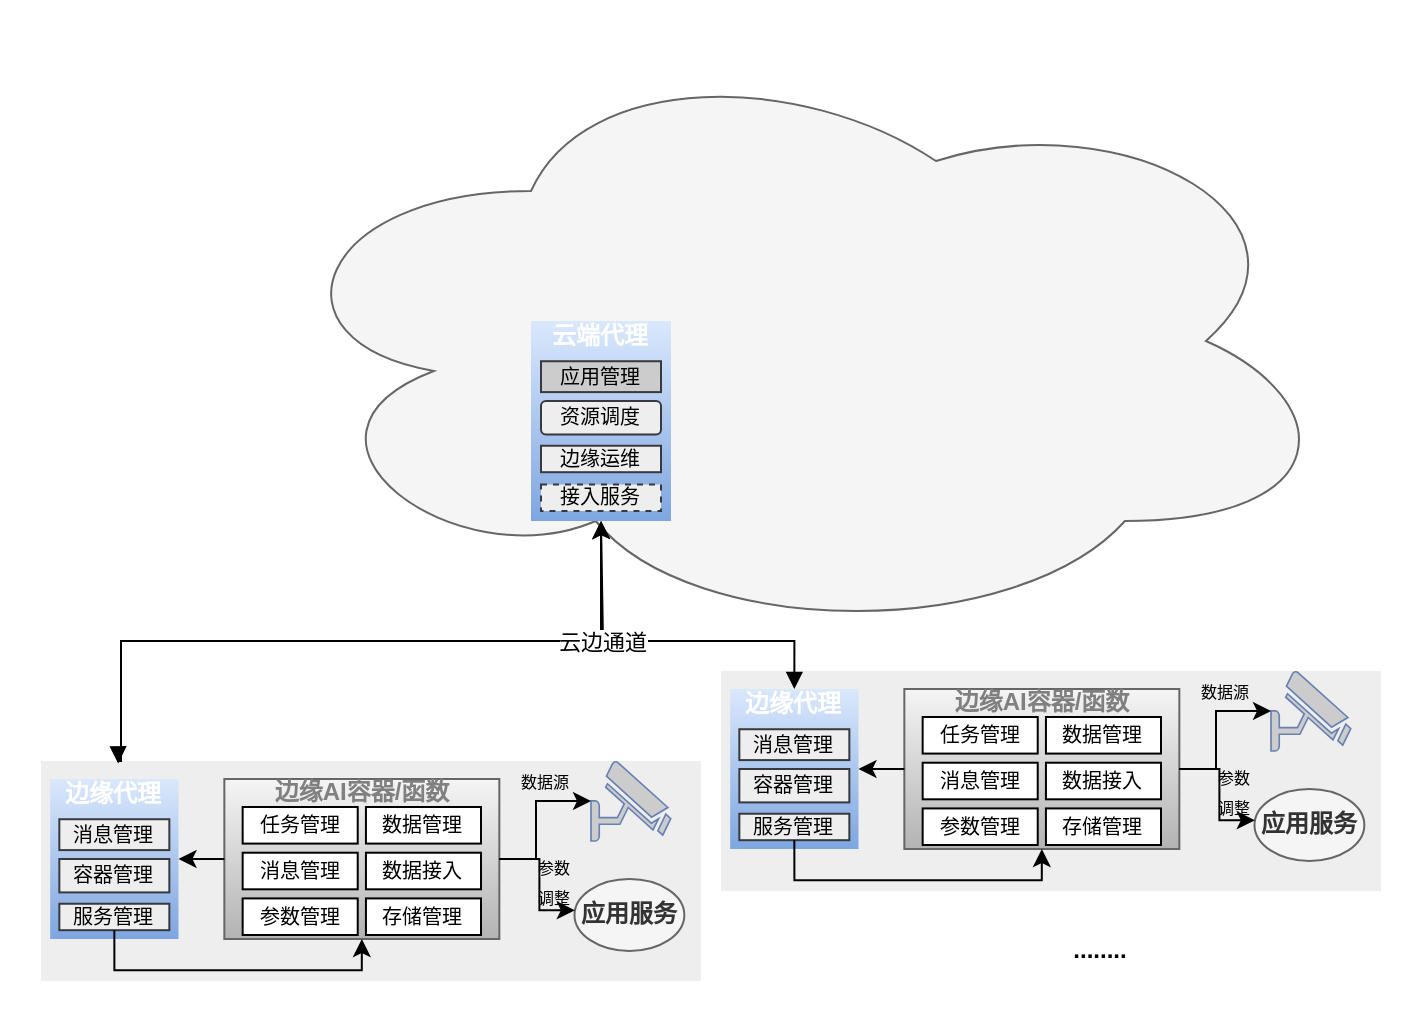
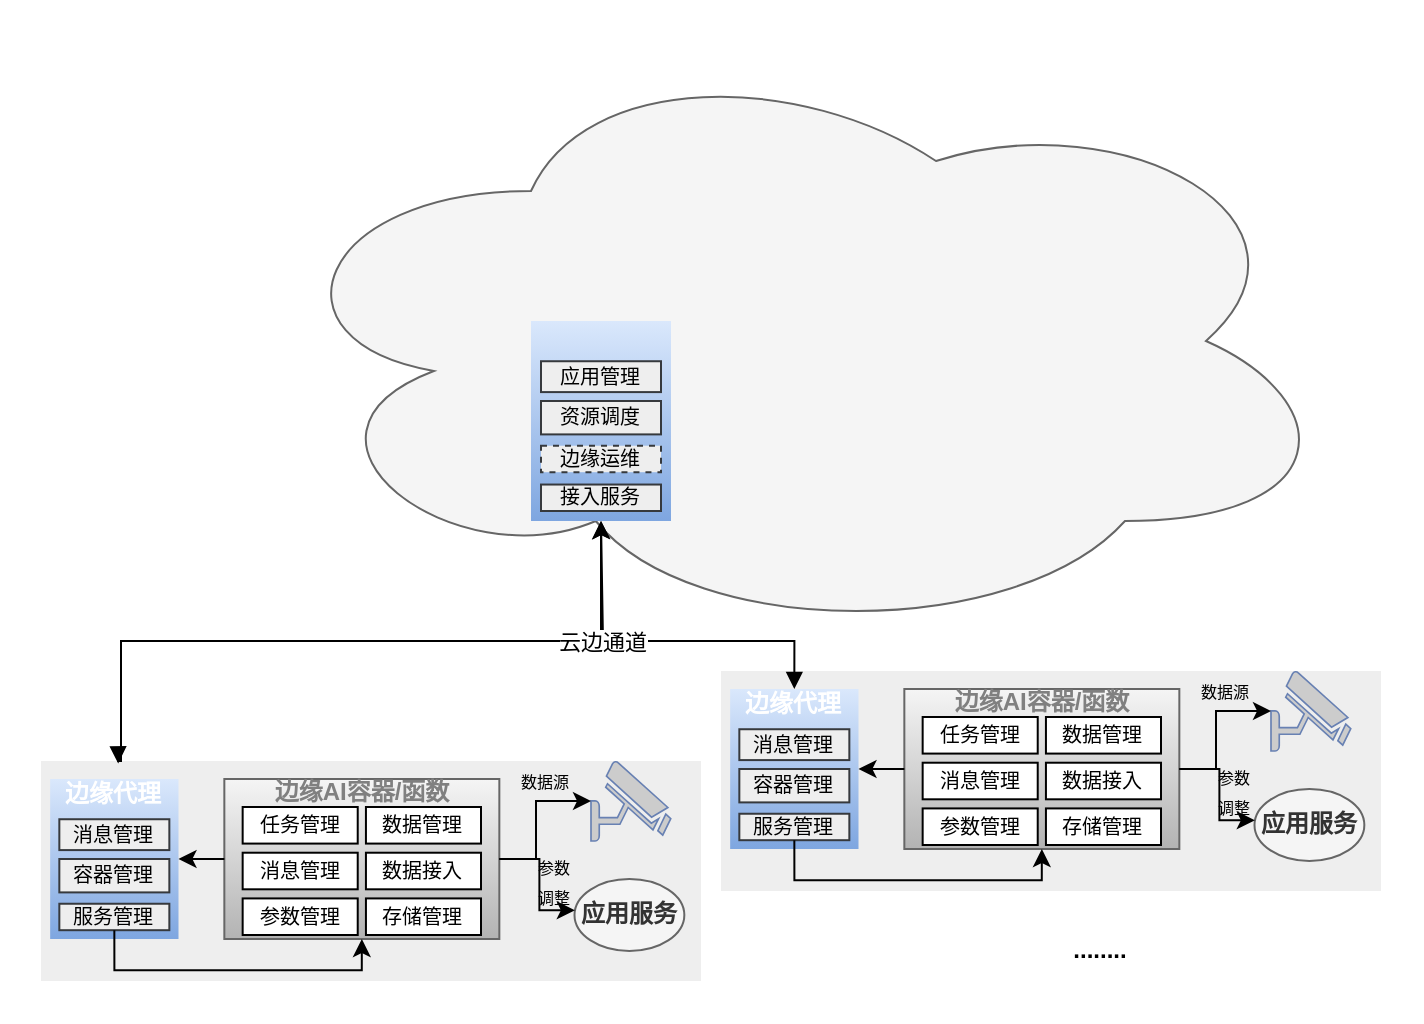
(601, 336) -> none
(601, 377) -> (601, 377)
(601, 418) -> (601, 418)
(601, 459) -> (601, 459)
(601, 498) -> (601, 498)
